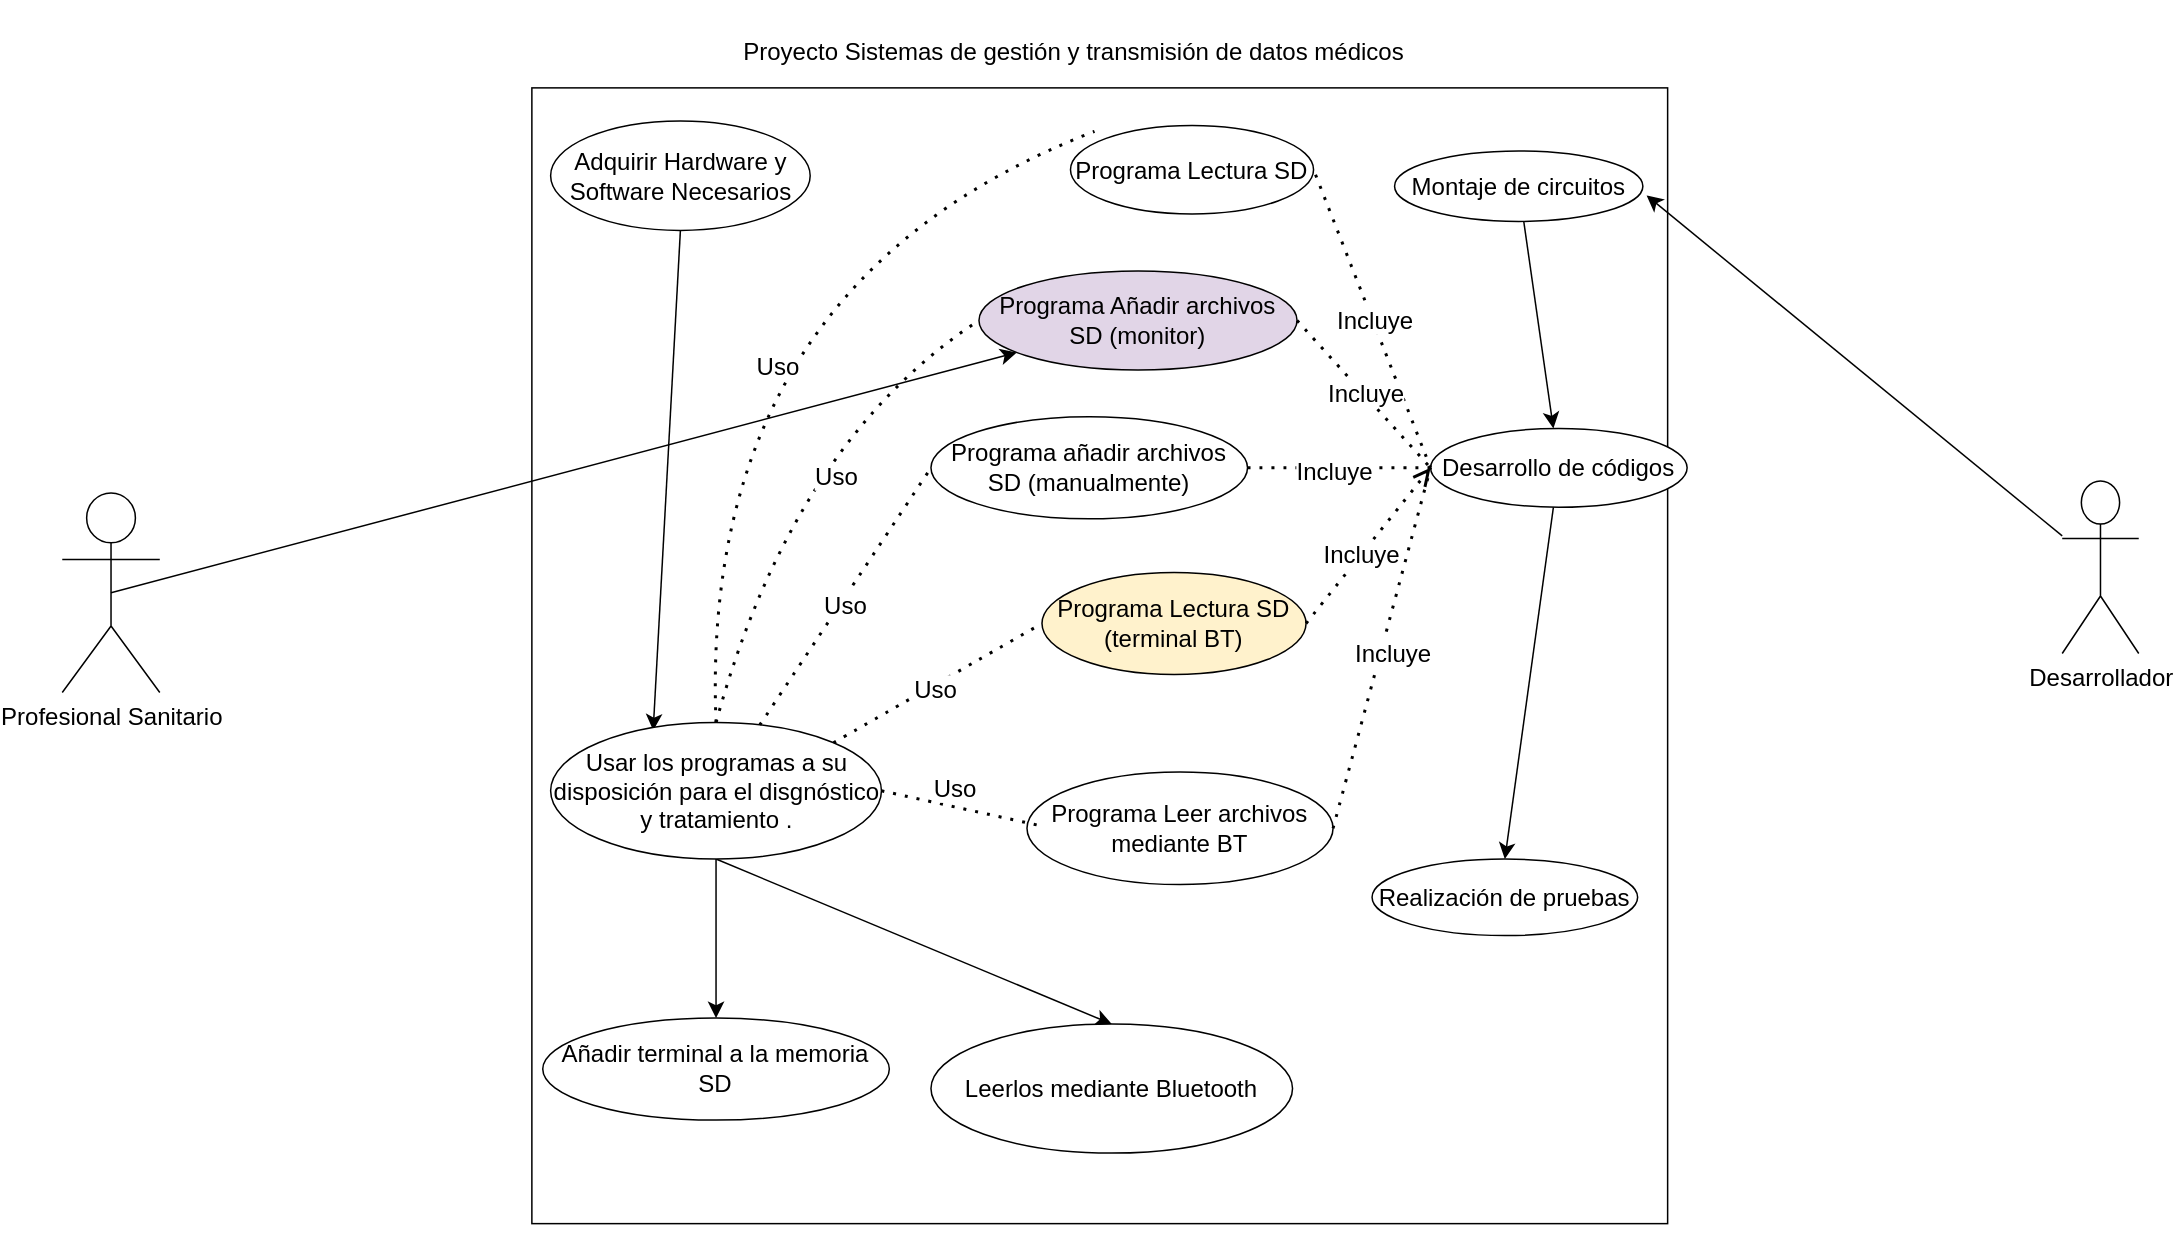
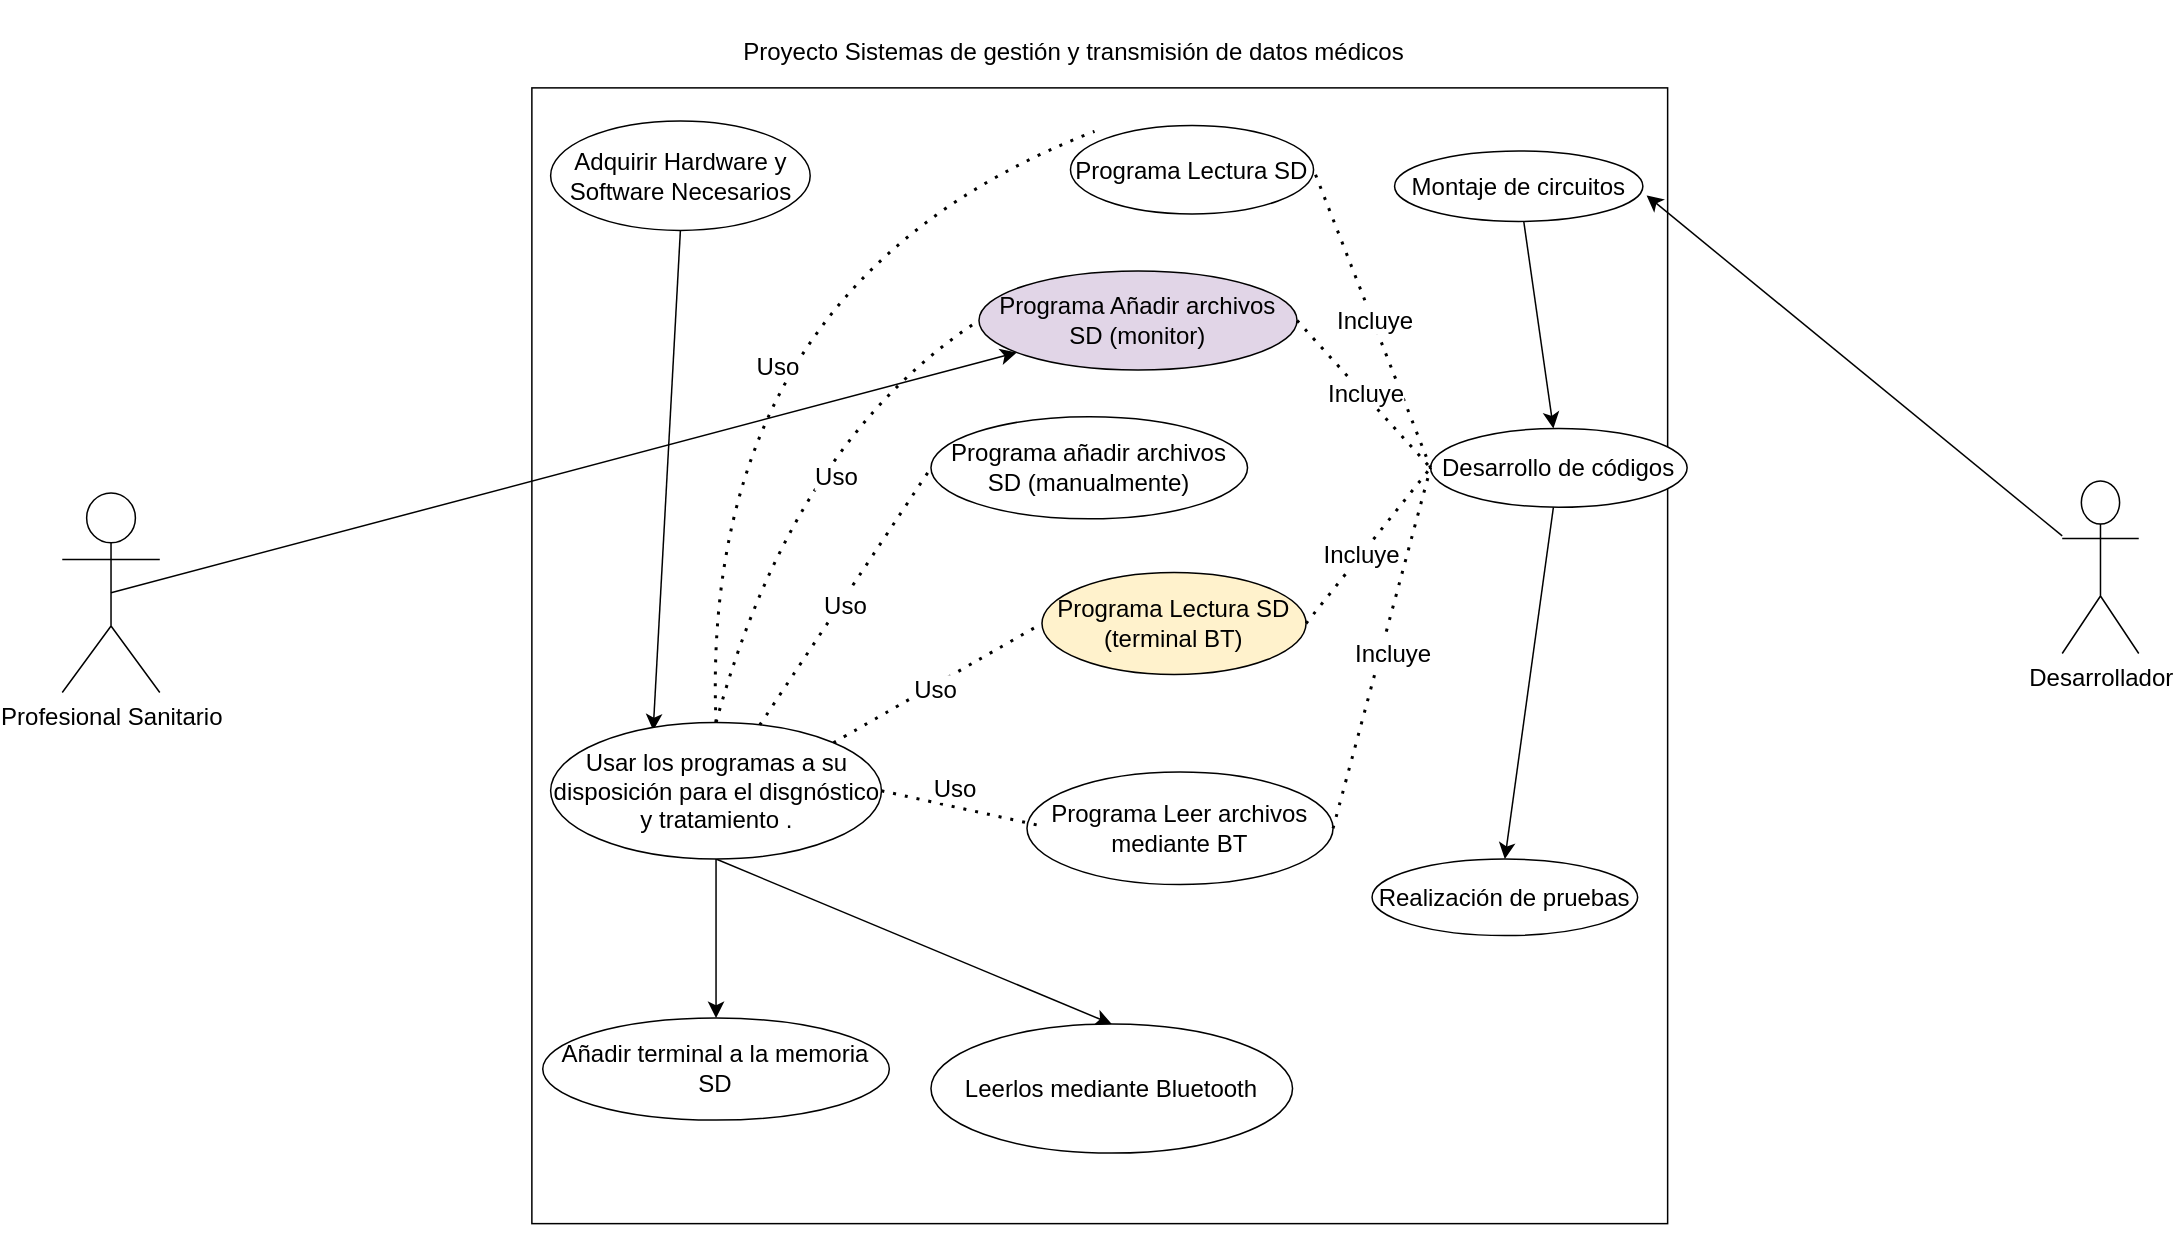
(1337, 468) -> none
(1424, 475) -> (1424, 475)
